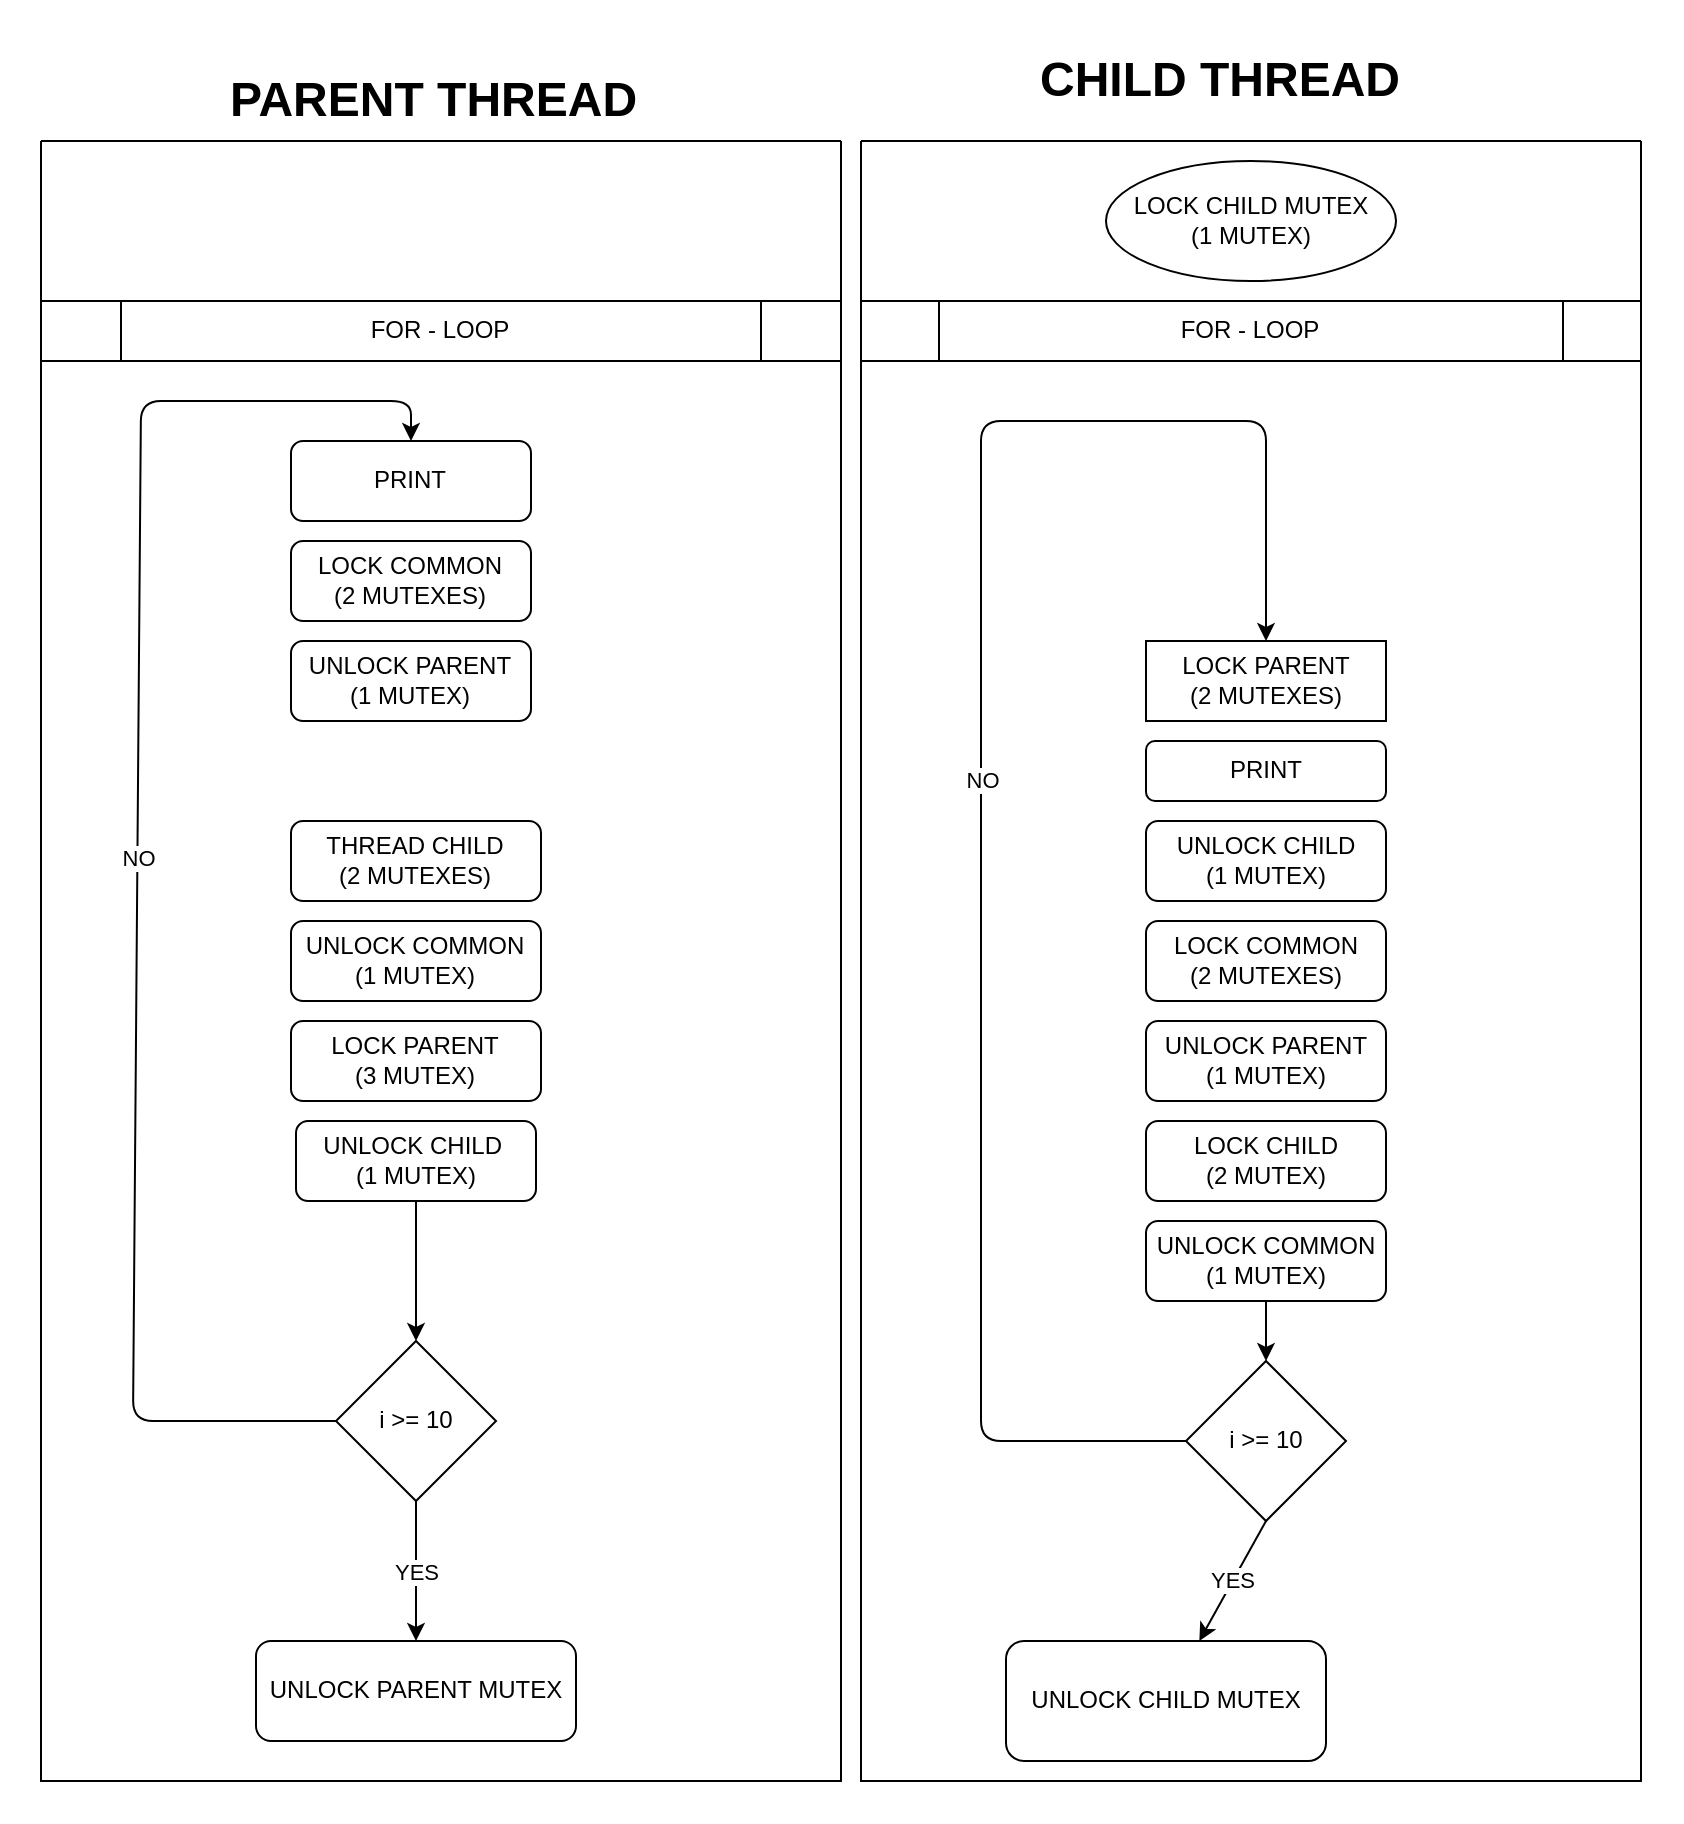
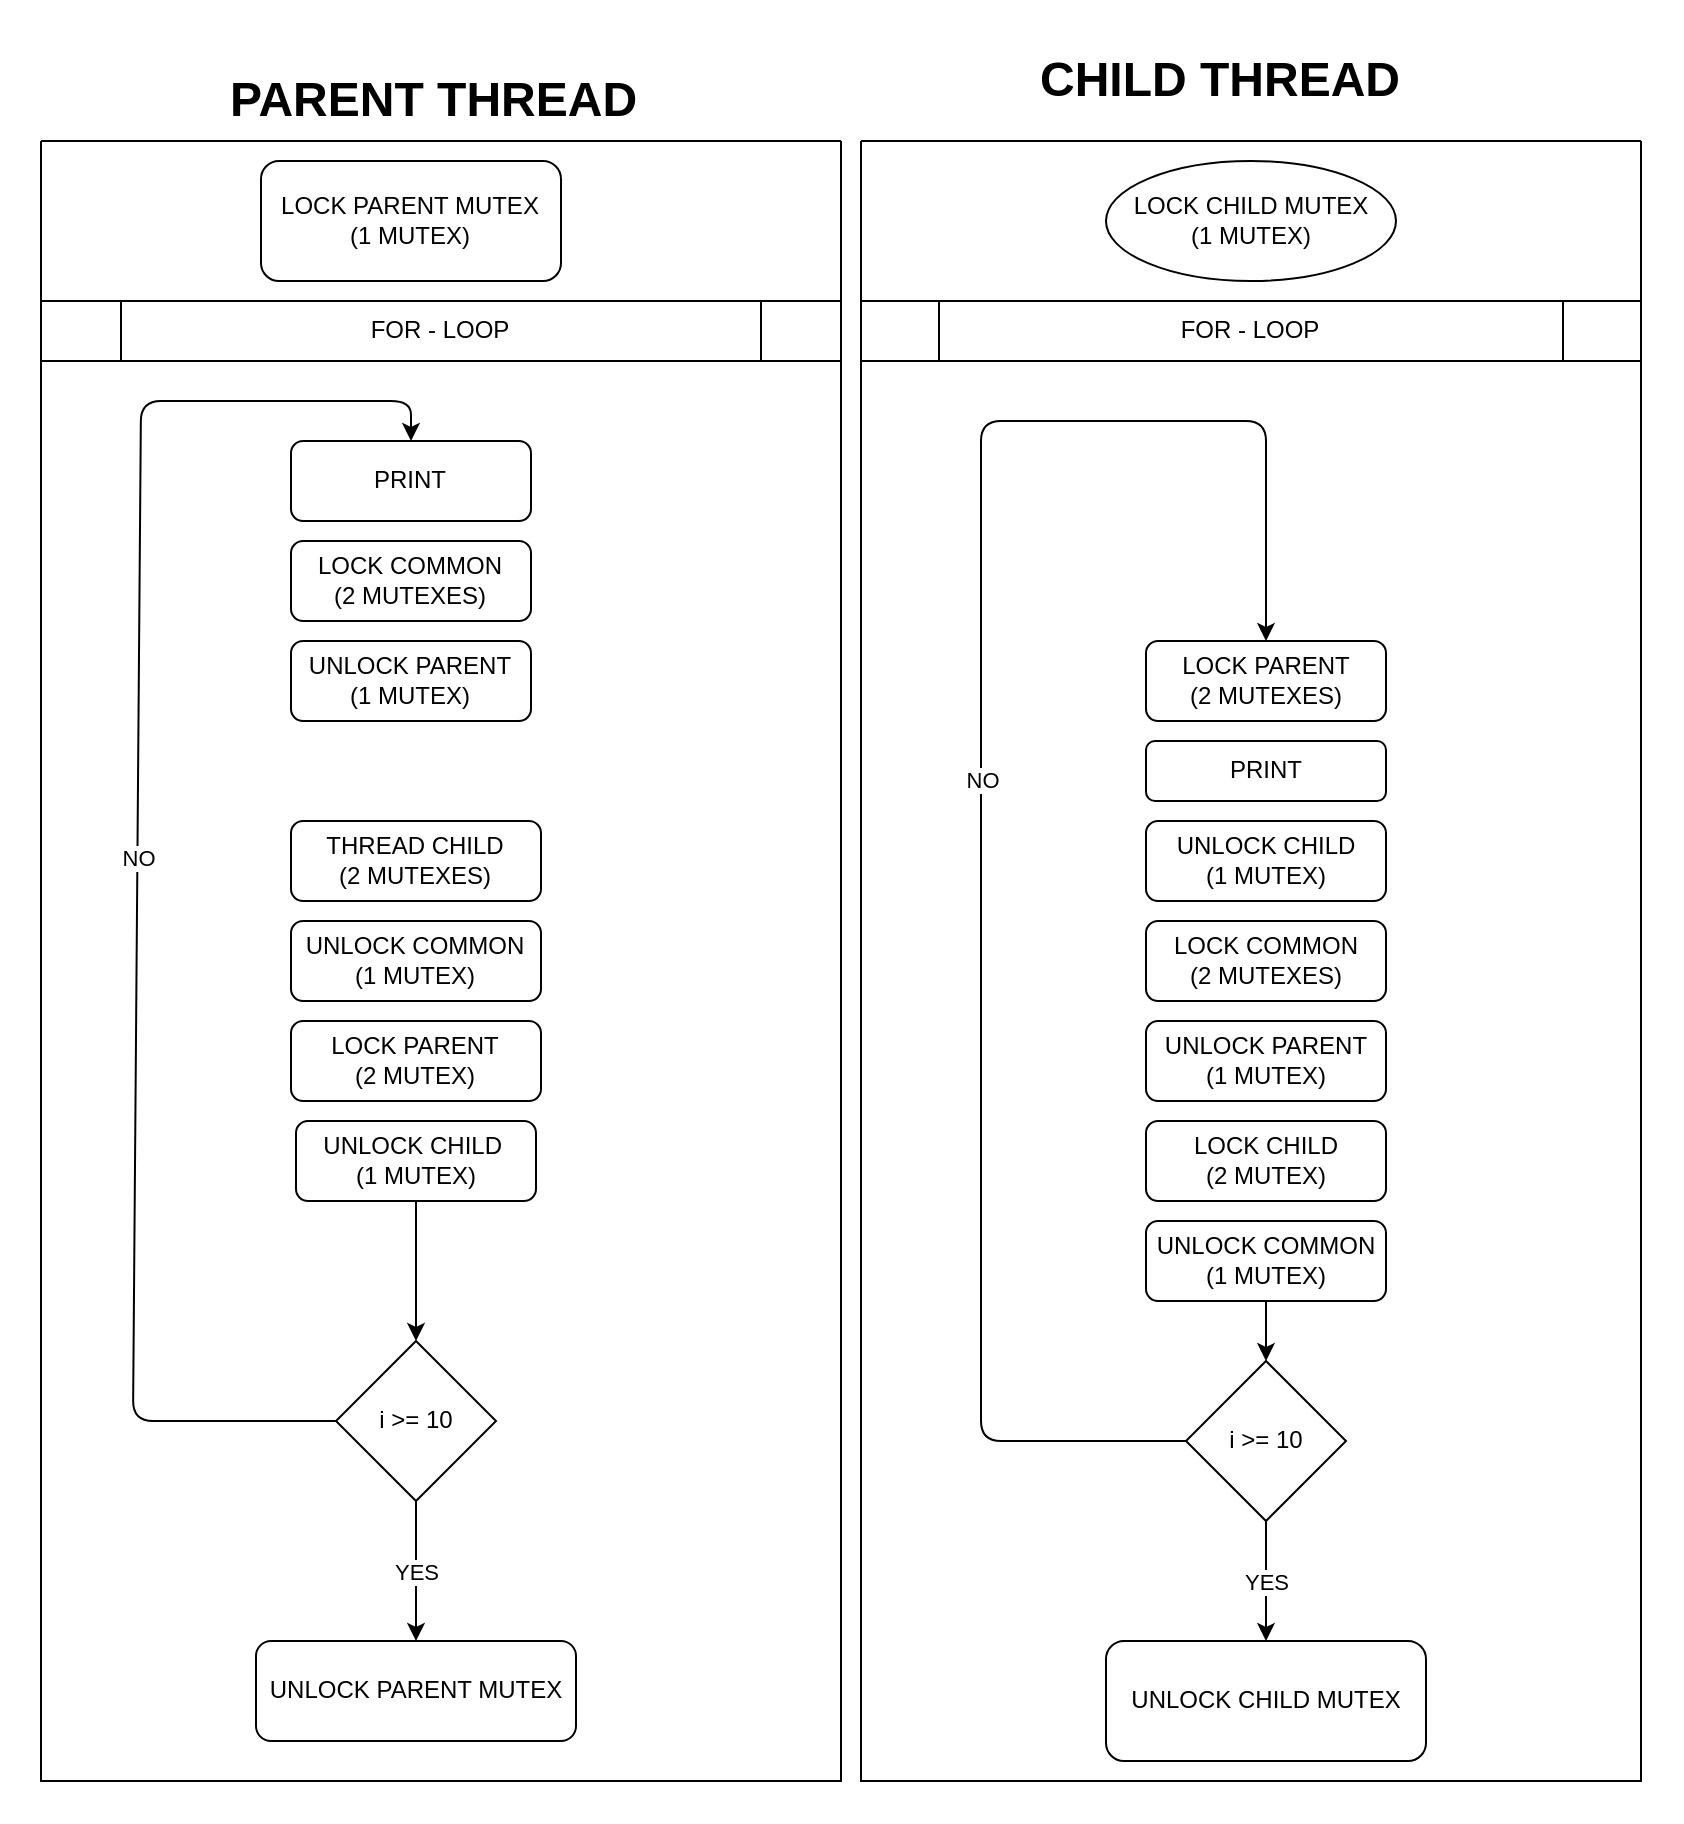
none -> (411, 221)
(1266, 681) -> (1266, 681)
(416, 1061) -> (416, 1061)
(1166, 1701) -> (1266, 1701)
